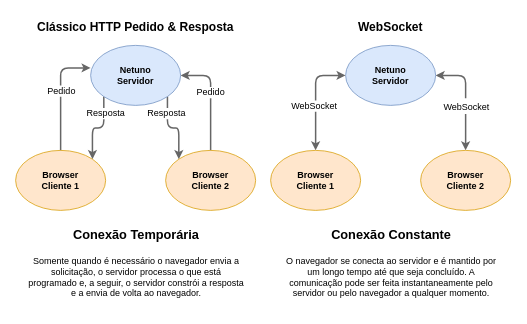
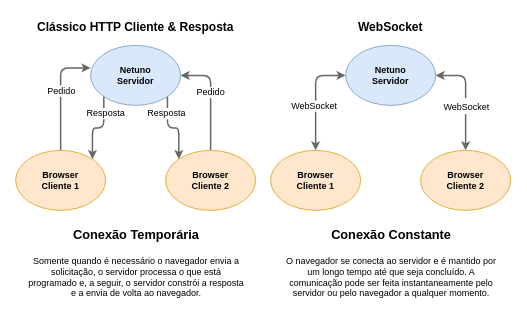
(135, 27) -> (135, 27)
